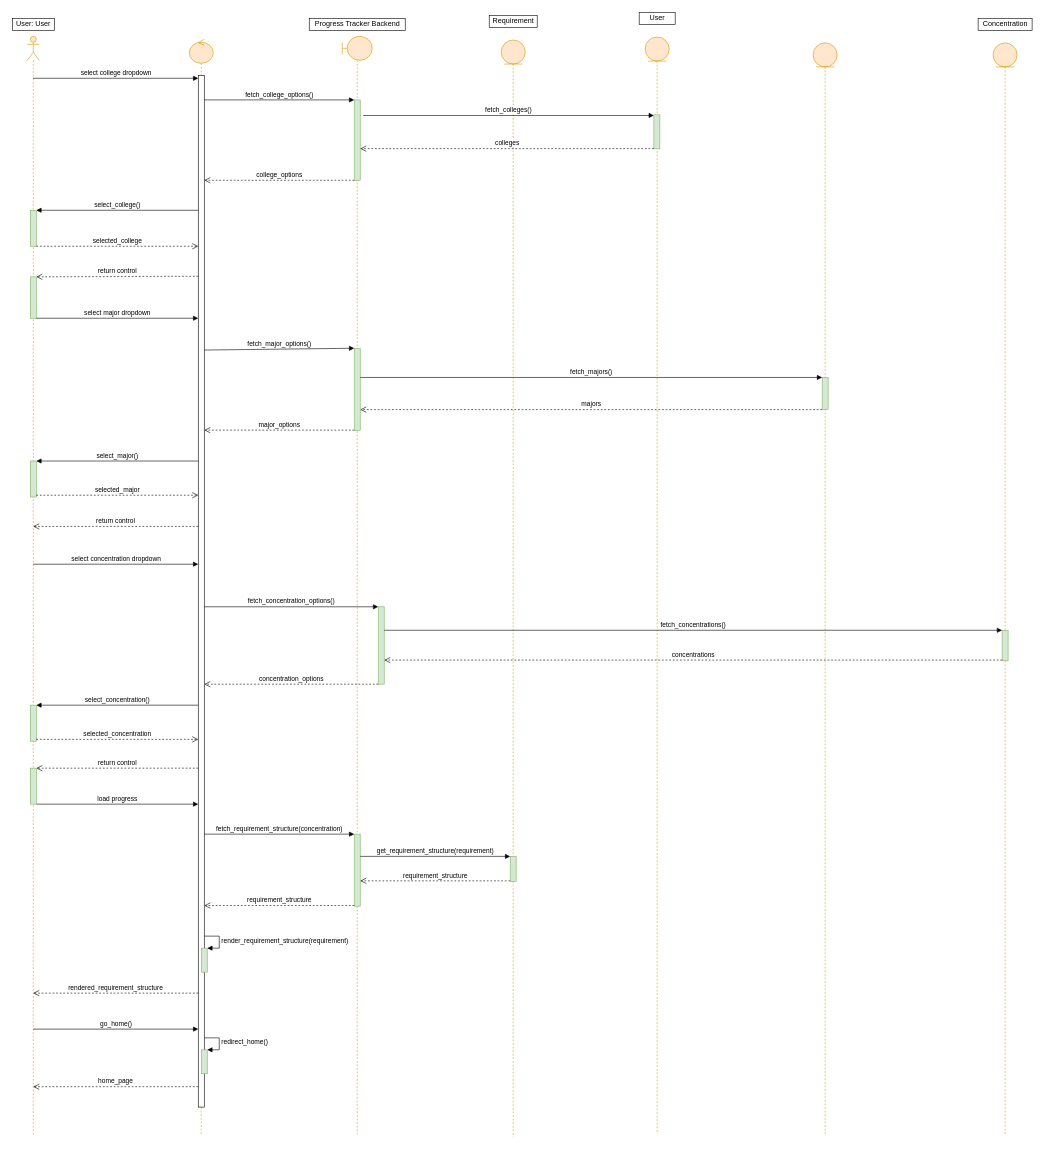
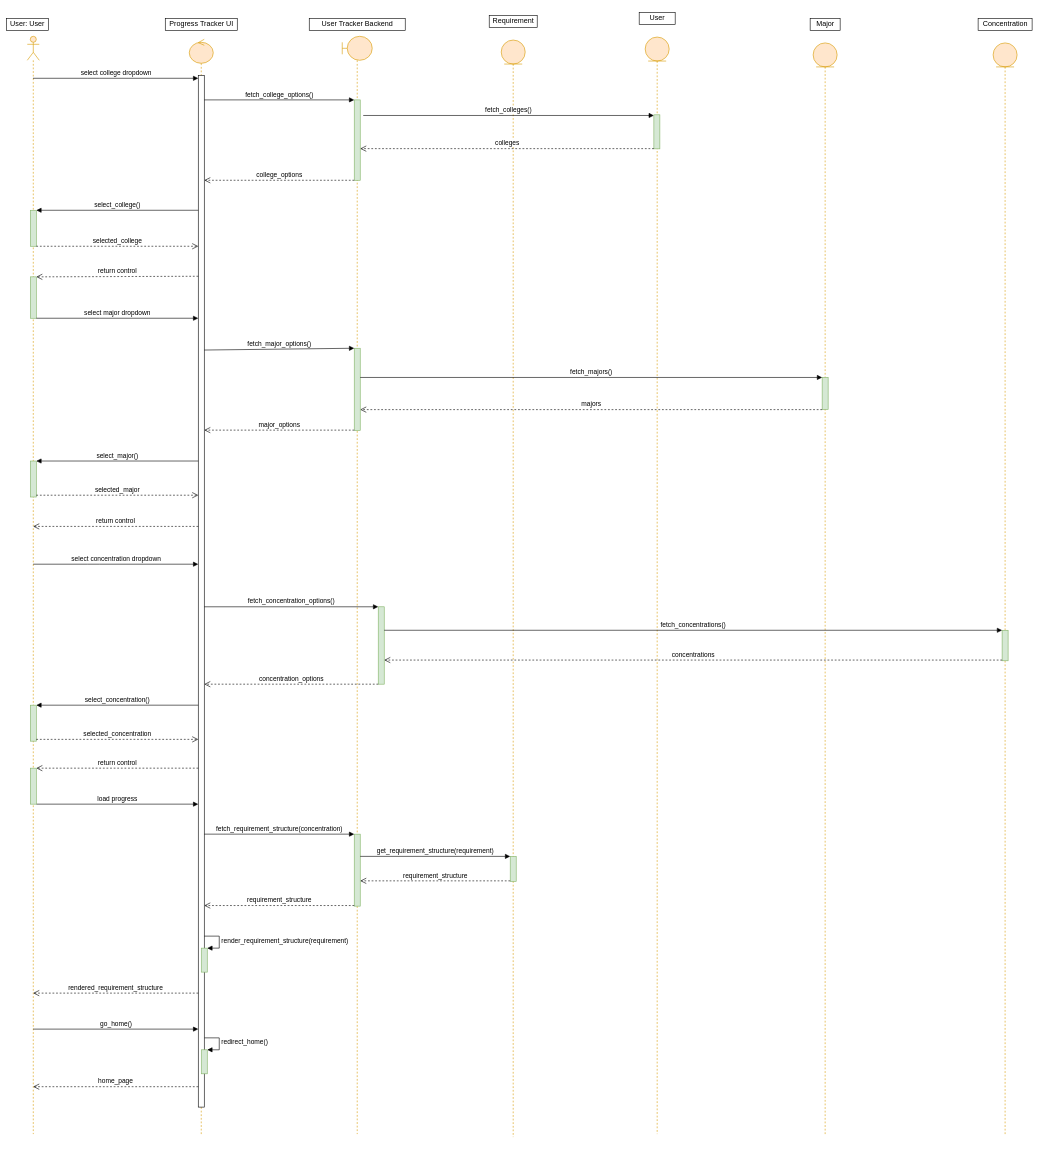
(33, 24) -> (27, 24)
none -> (201, 24)
(358, 24) -> (358, 24)
none -> (825, 24)
